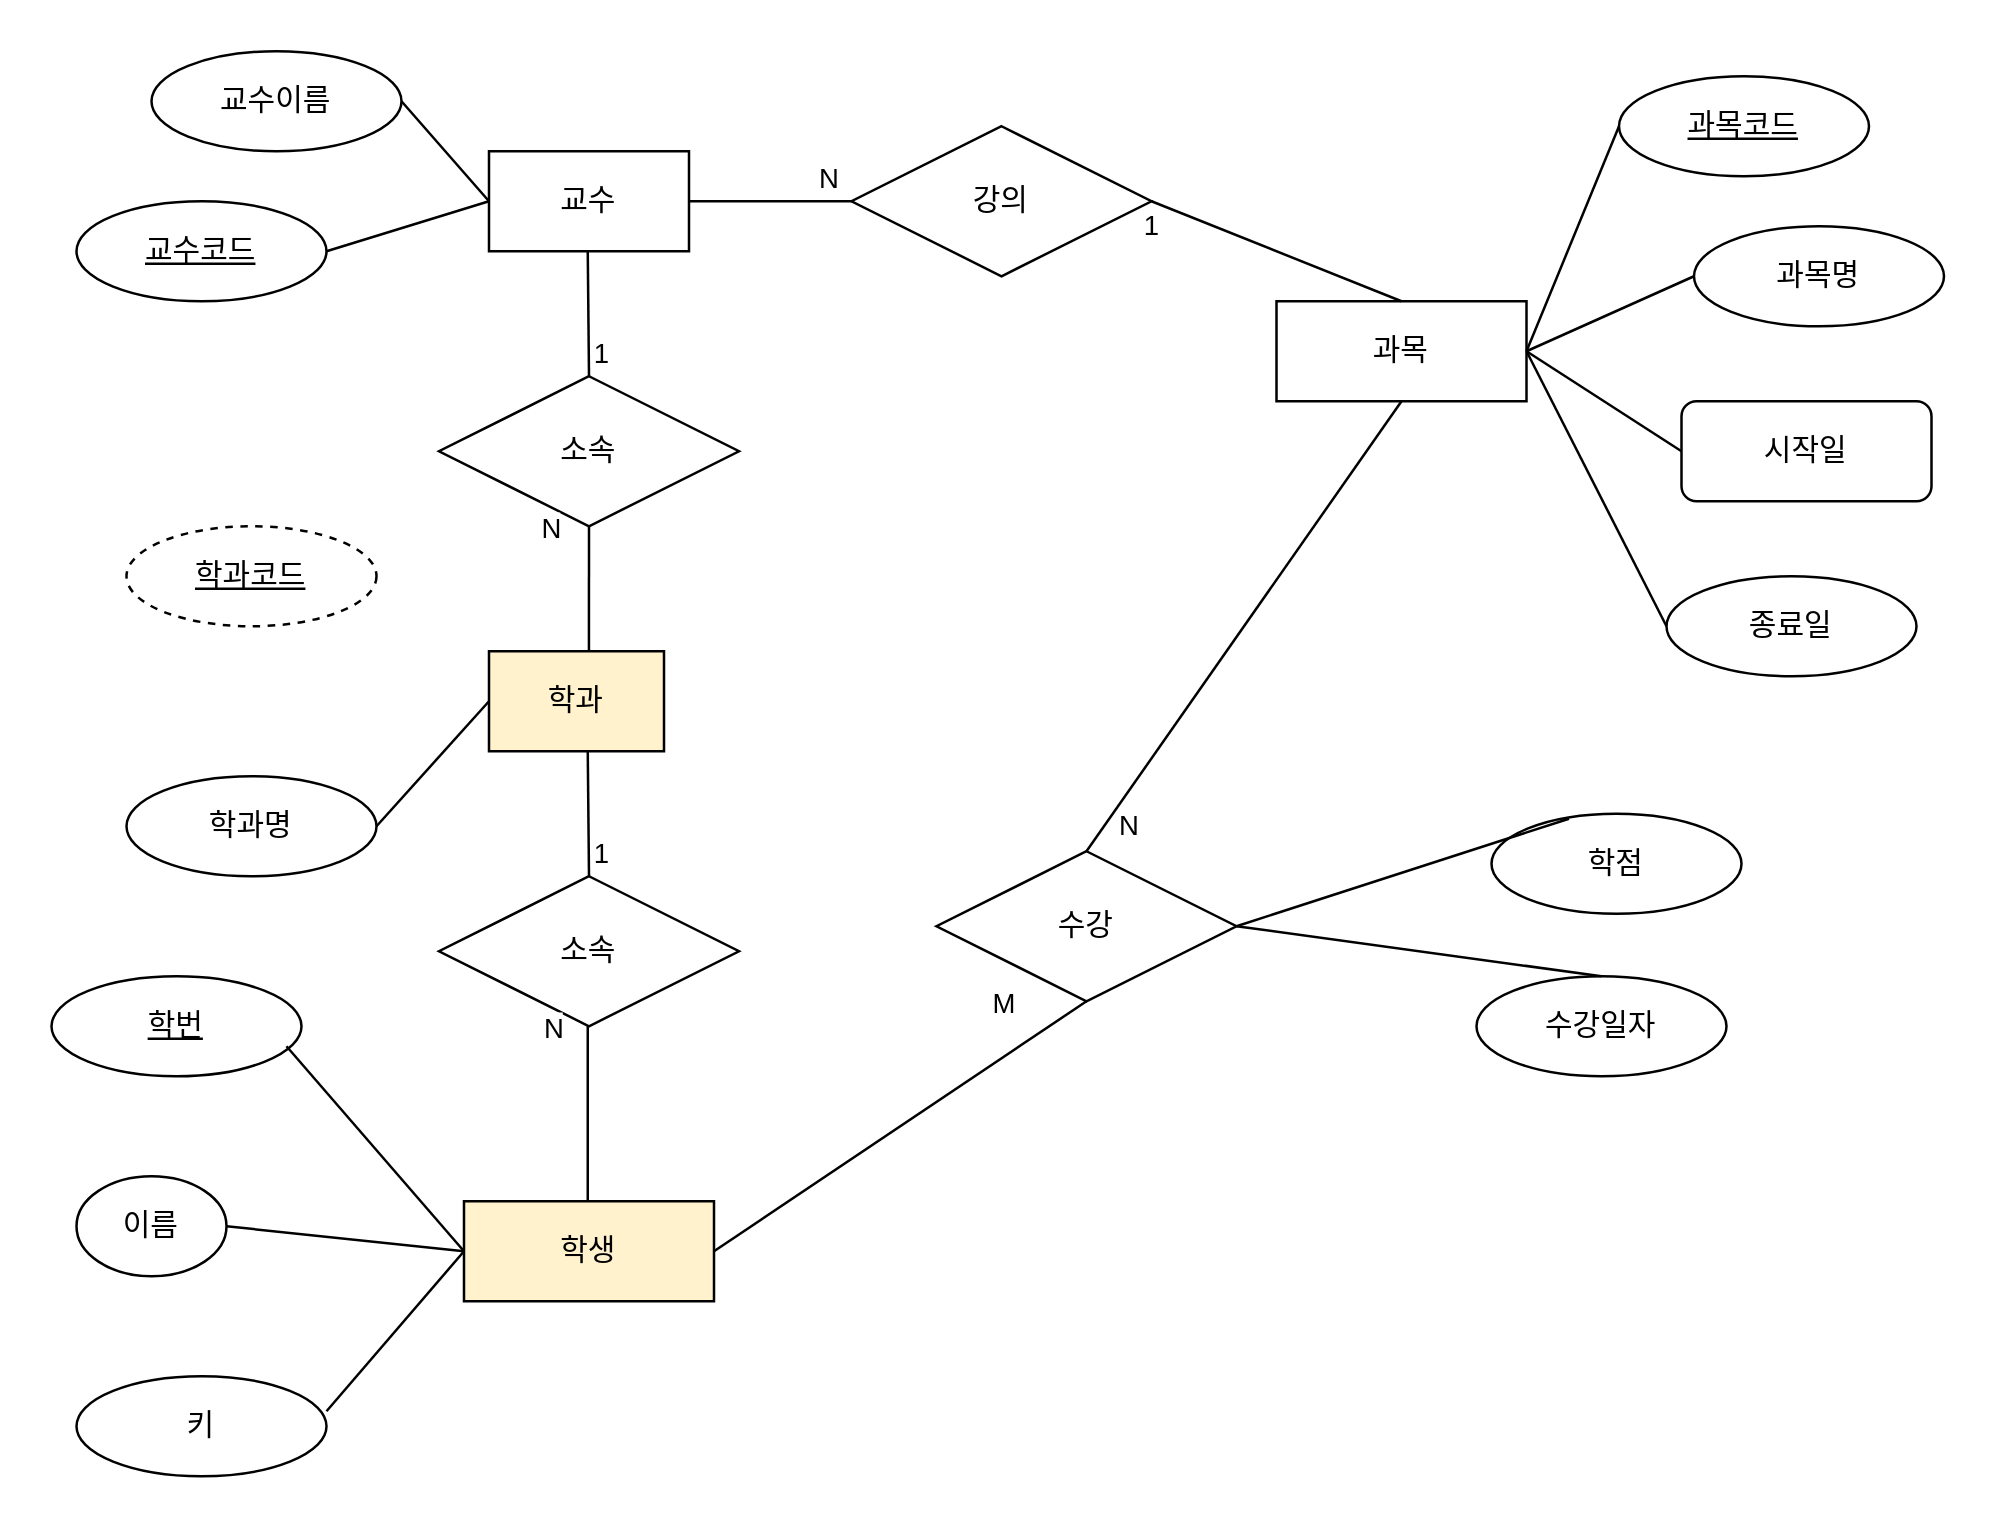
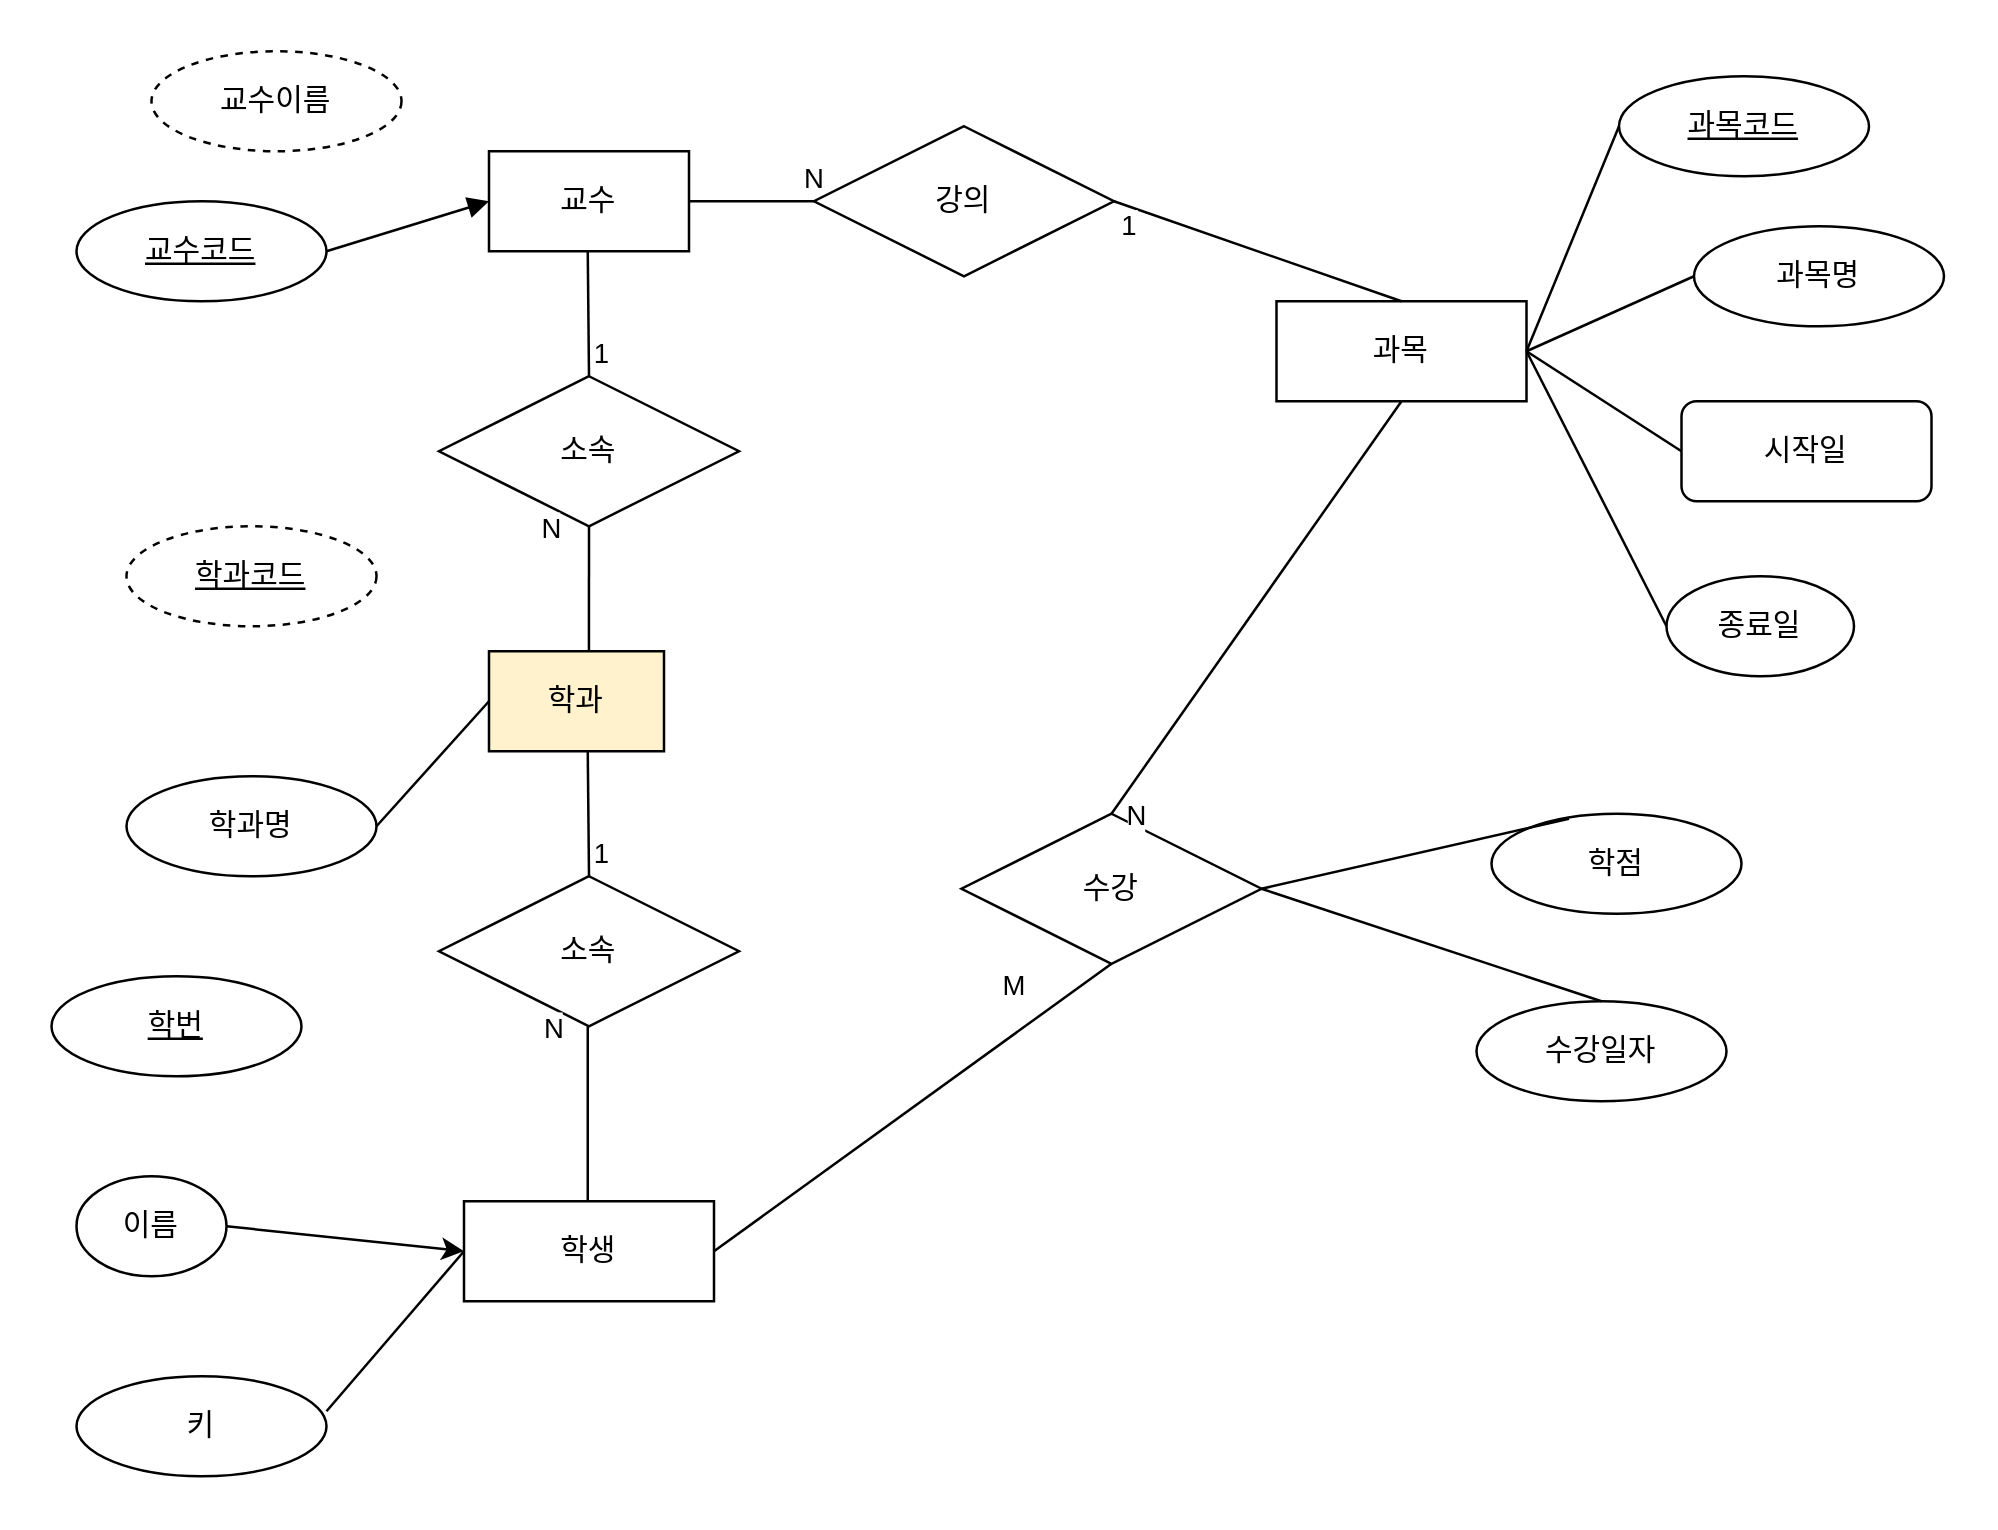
(276, 101) -> (276, 101)
(445, 151) -> none
(1001, 201) -> (964, 201)
(475, 205) -> (468, 208)
(1791, 626) -> (1760, 626)
(1086, 926) -> (1111, 889)
(1601, 1026) -> (1601, 1051)
(375, 1148) -> none
(450, 1250) -> (446, 1249)
(589, 1251) -> (589, 1251)
